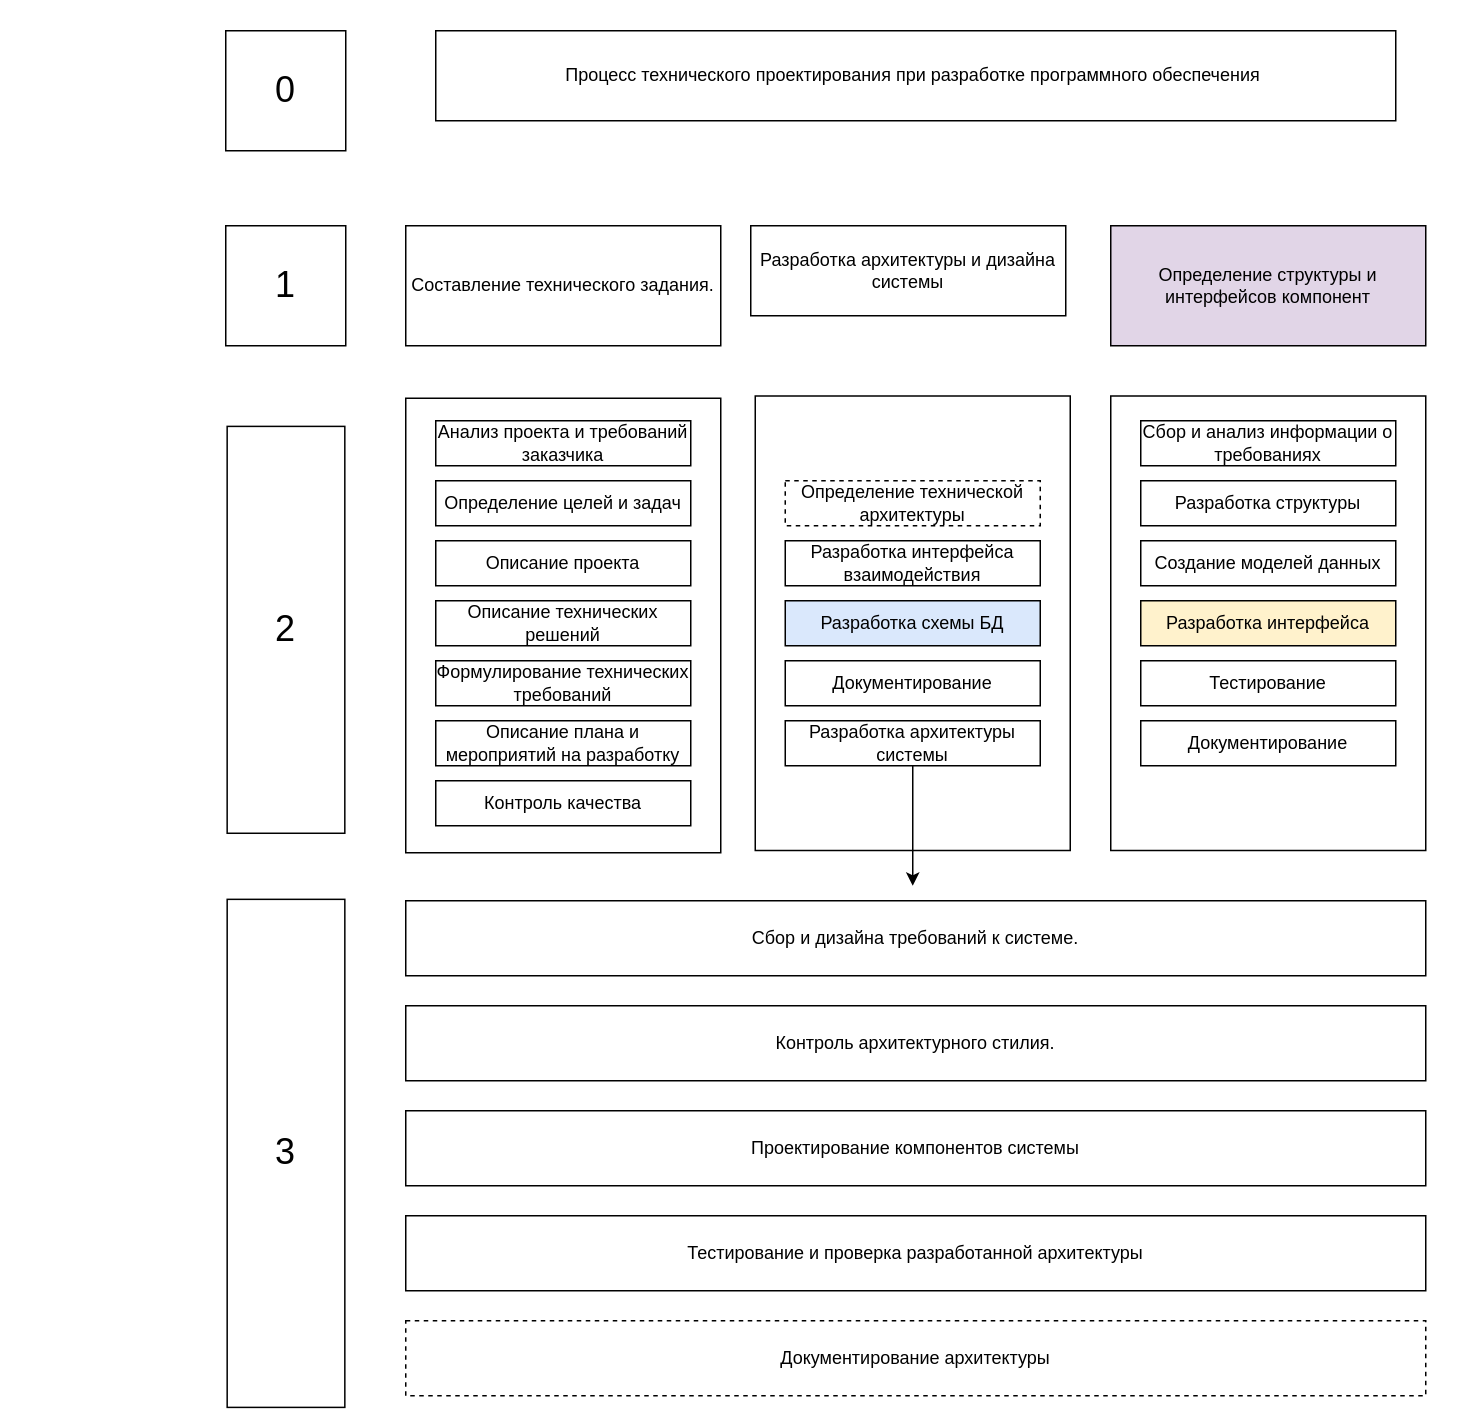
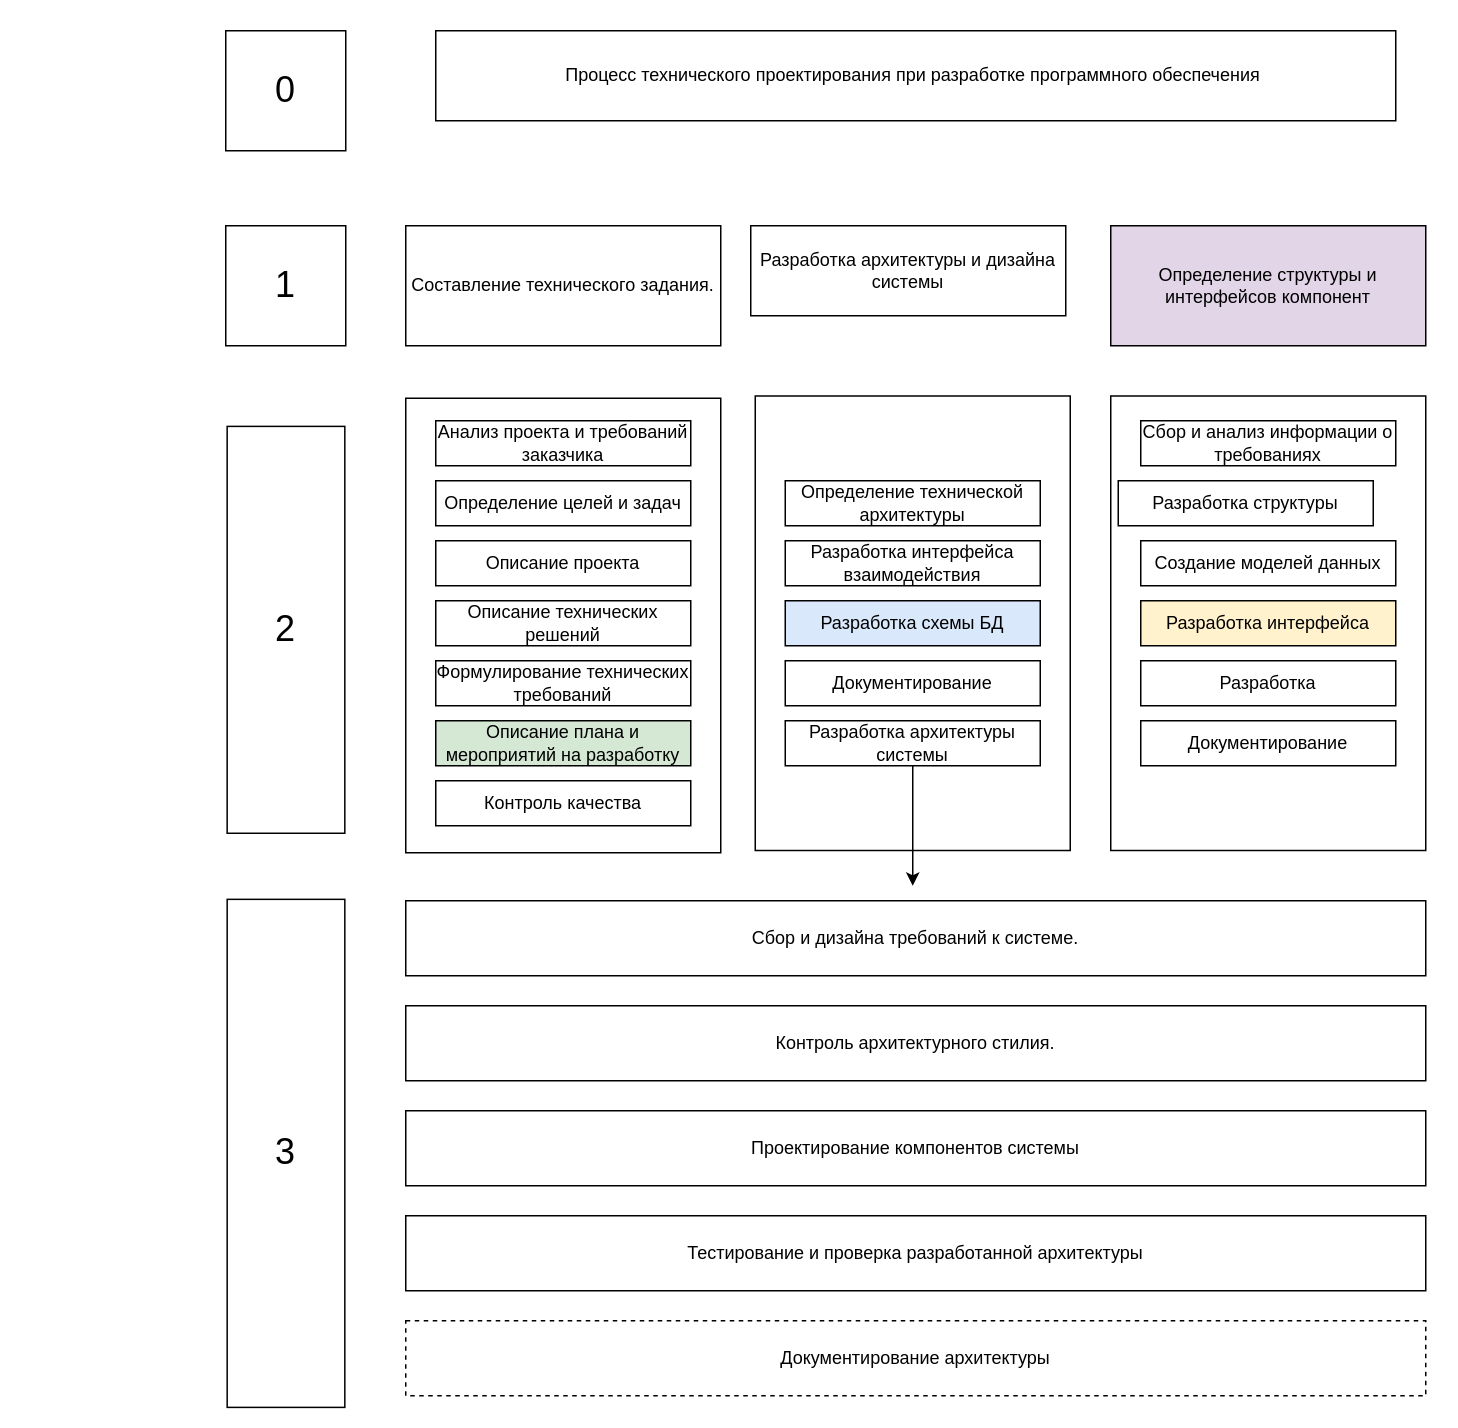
(913, 503) -> (913, 503)
(1268, 503) -> (1246, 503)
(1268, 683) -> (1268, 683)
(563, 743) -> (563, 743)
